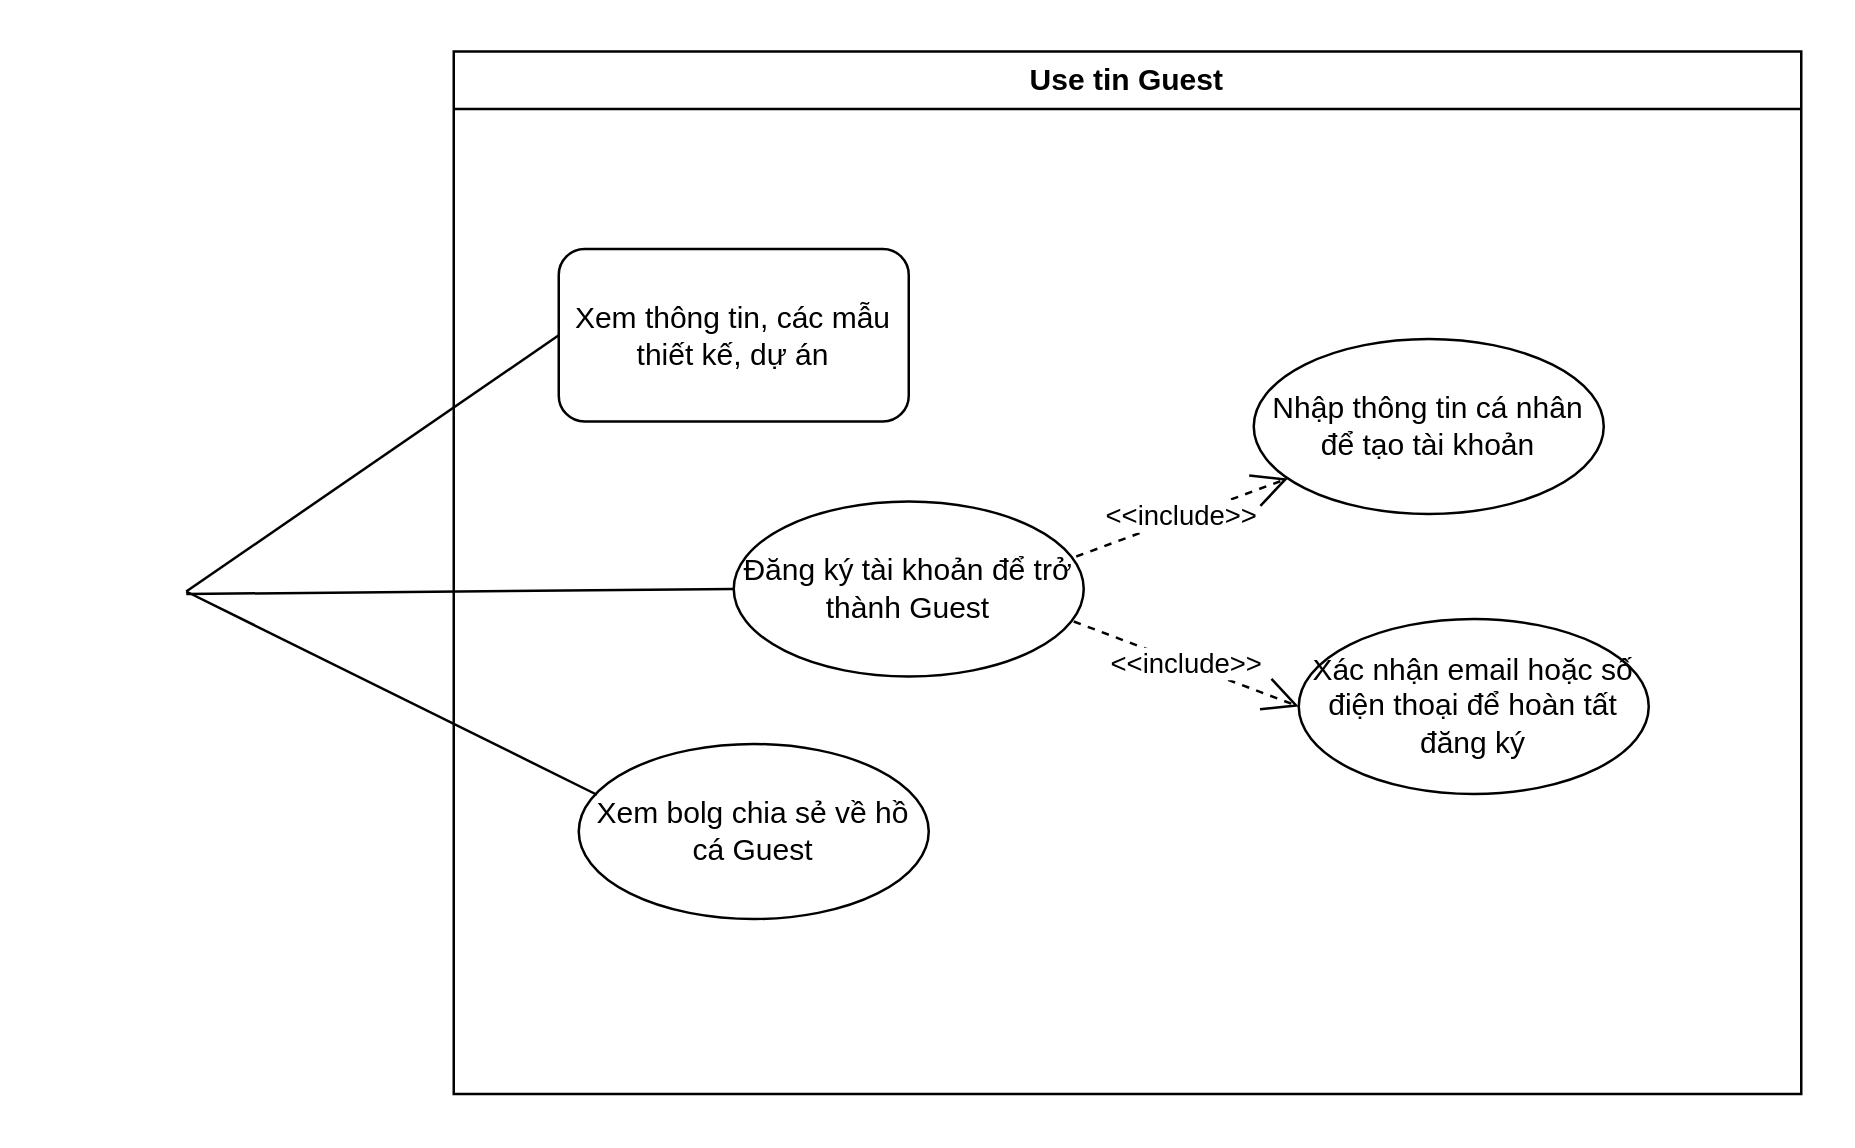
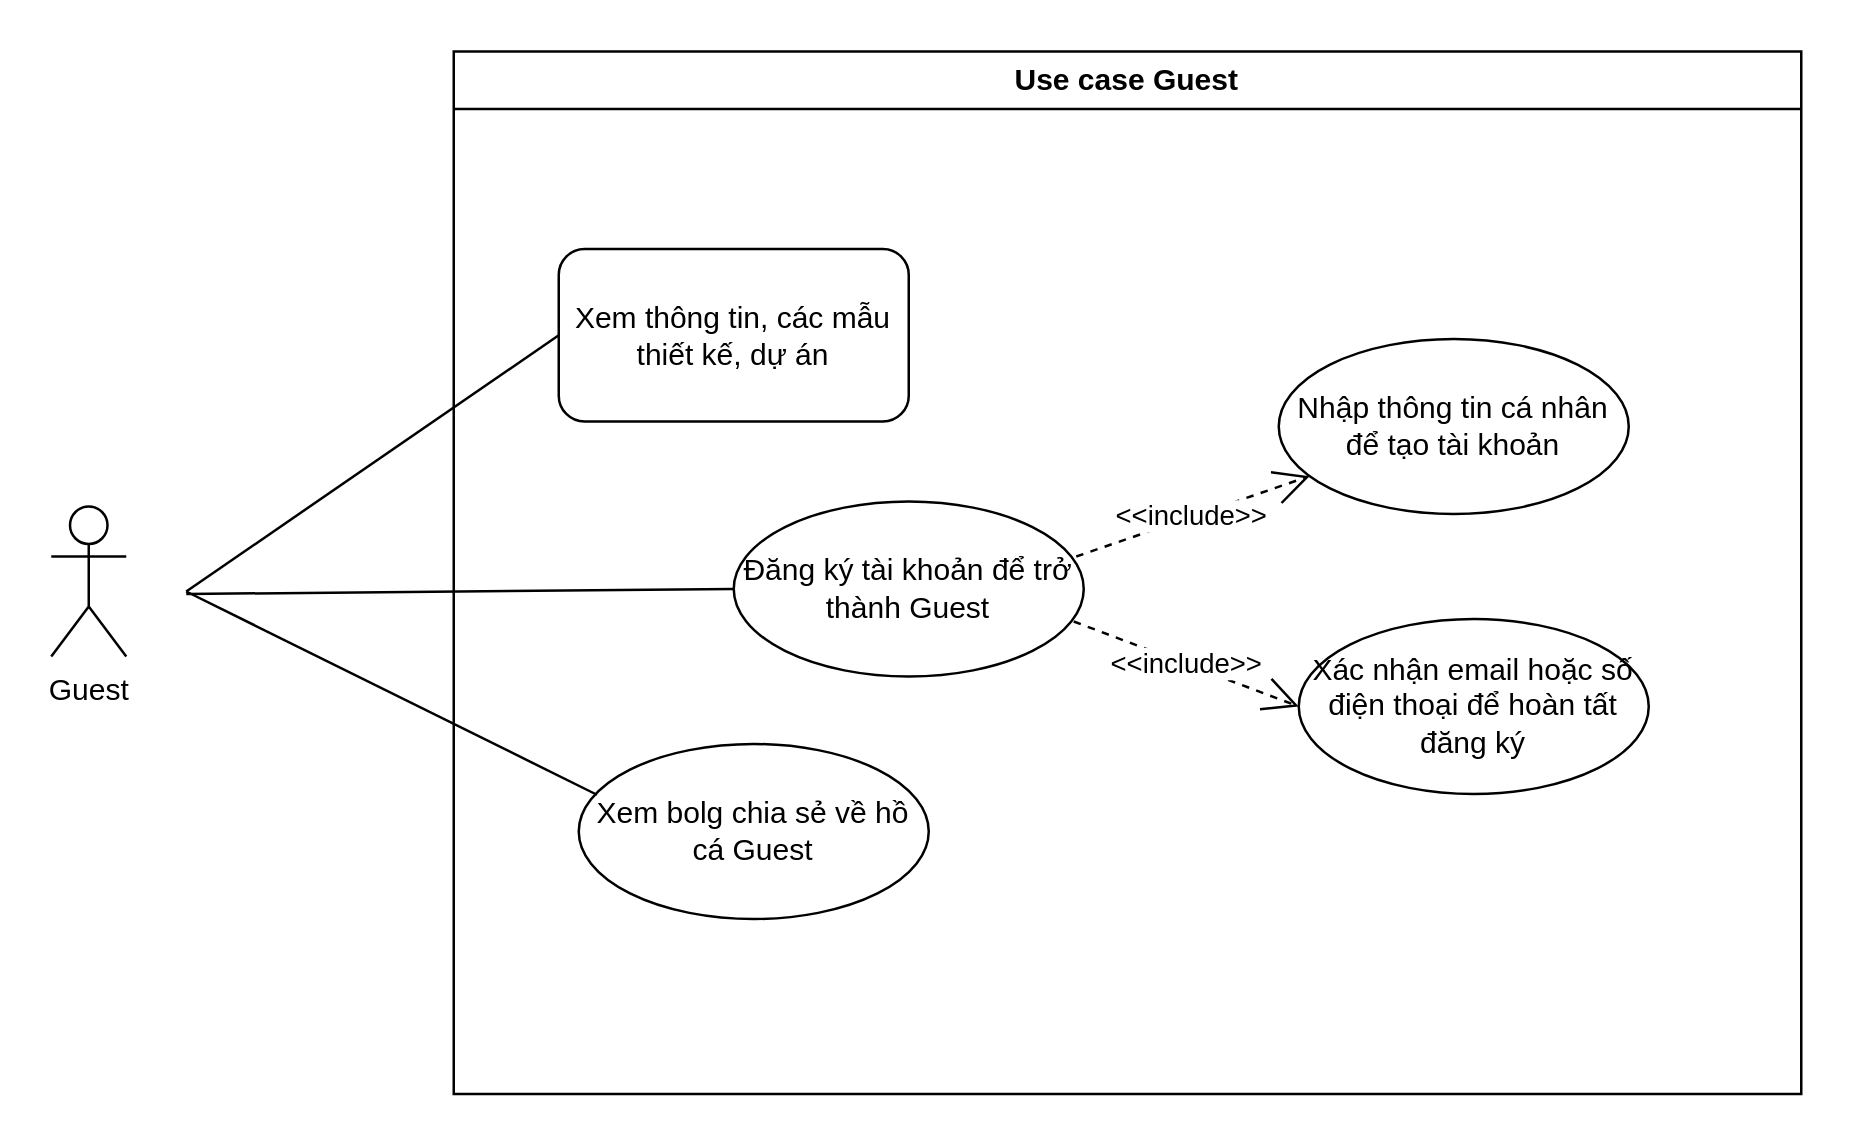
(1128, 81) -> (1128, 81)
(1429, 426) -> (1454, 426)
none -> (89, 581)
